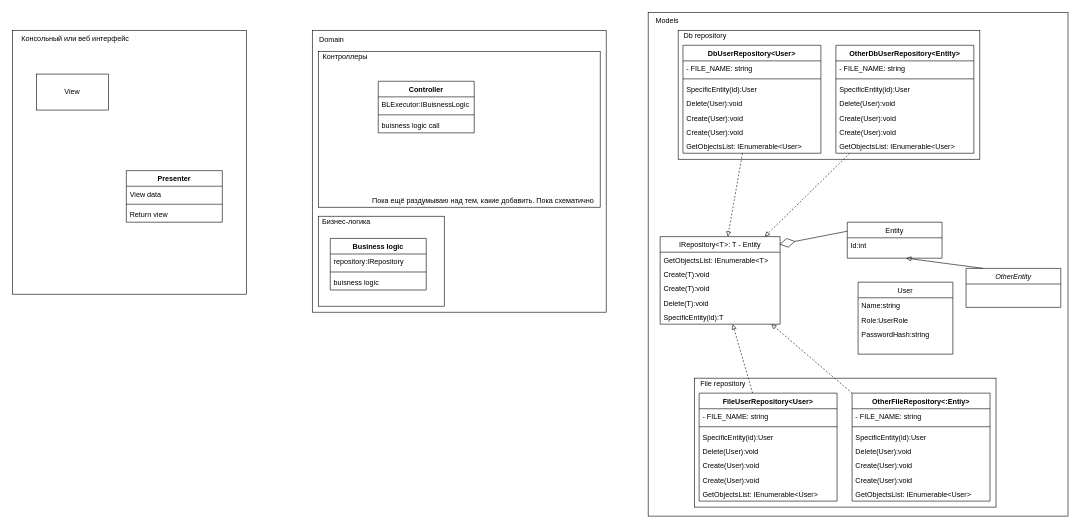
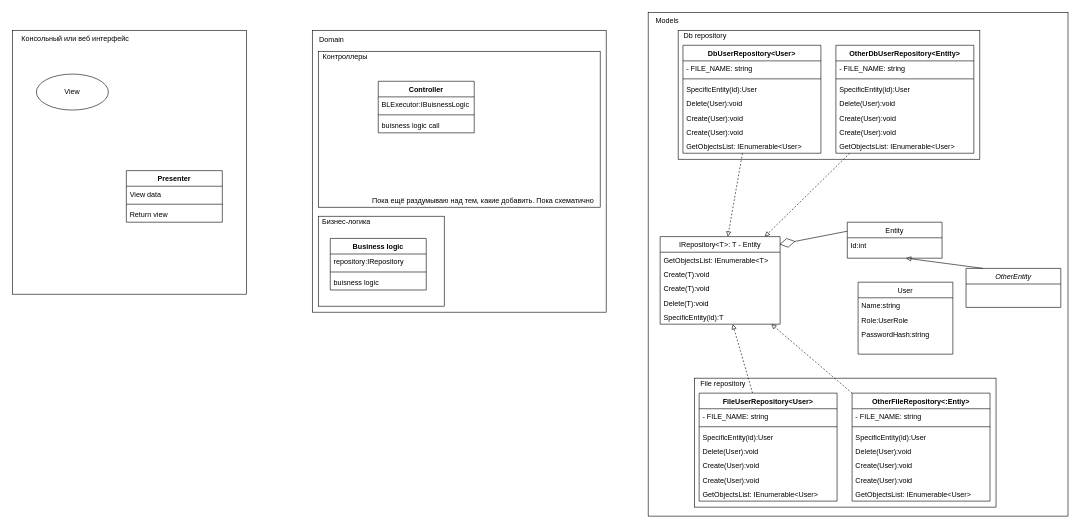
(72, 92) -> (72, 92)
